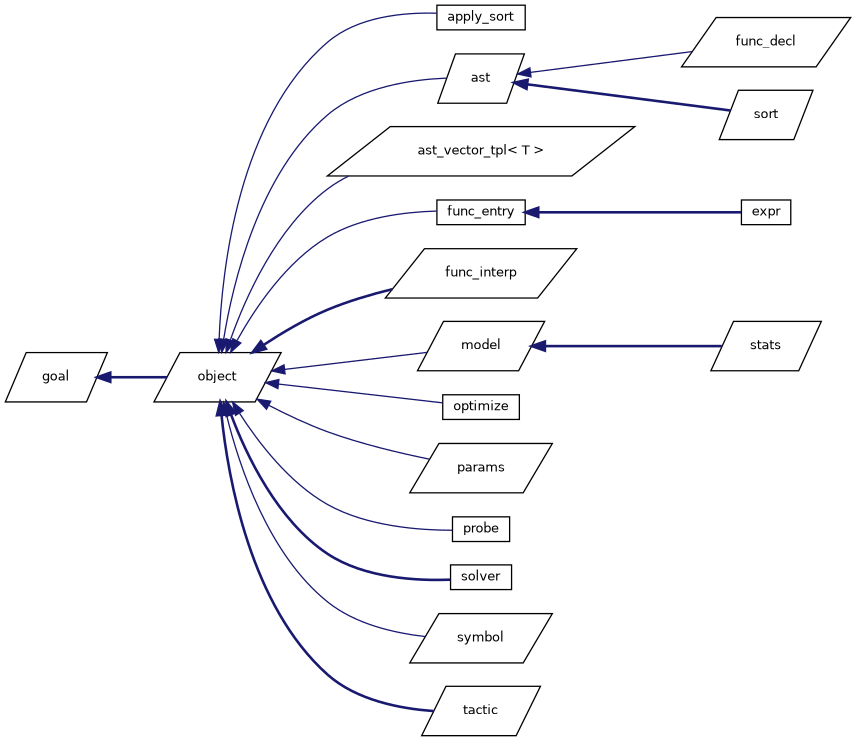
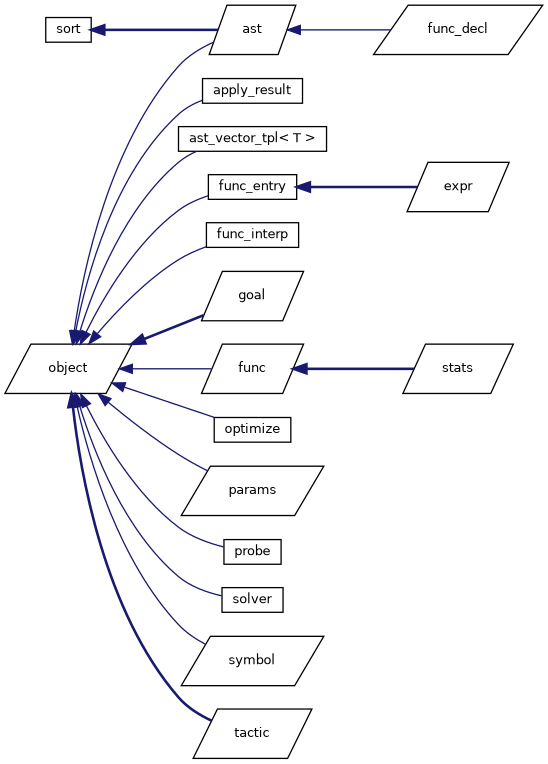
(481, 18) -> (253, 91)
(629, 97) -> (161, 30)
(766, 115) -> (68, 30)
(481, 151) -> (253, 139)
(766, 212) -> (458, 187)
(481, 273) -> (253, 235)
(325, 311) -> (147, 283)
(481, 346) -> (253, 369)
(139, 377) -> (174, 327)
(310, 540) -> (130, 519)
